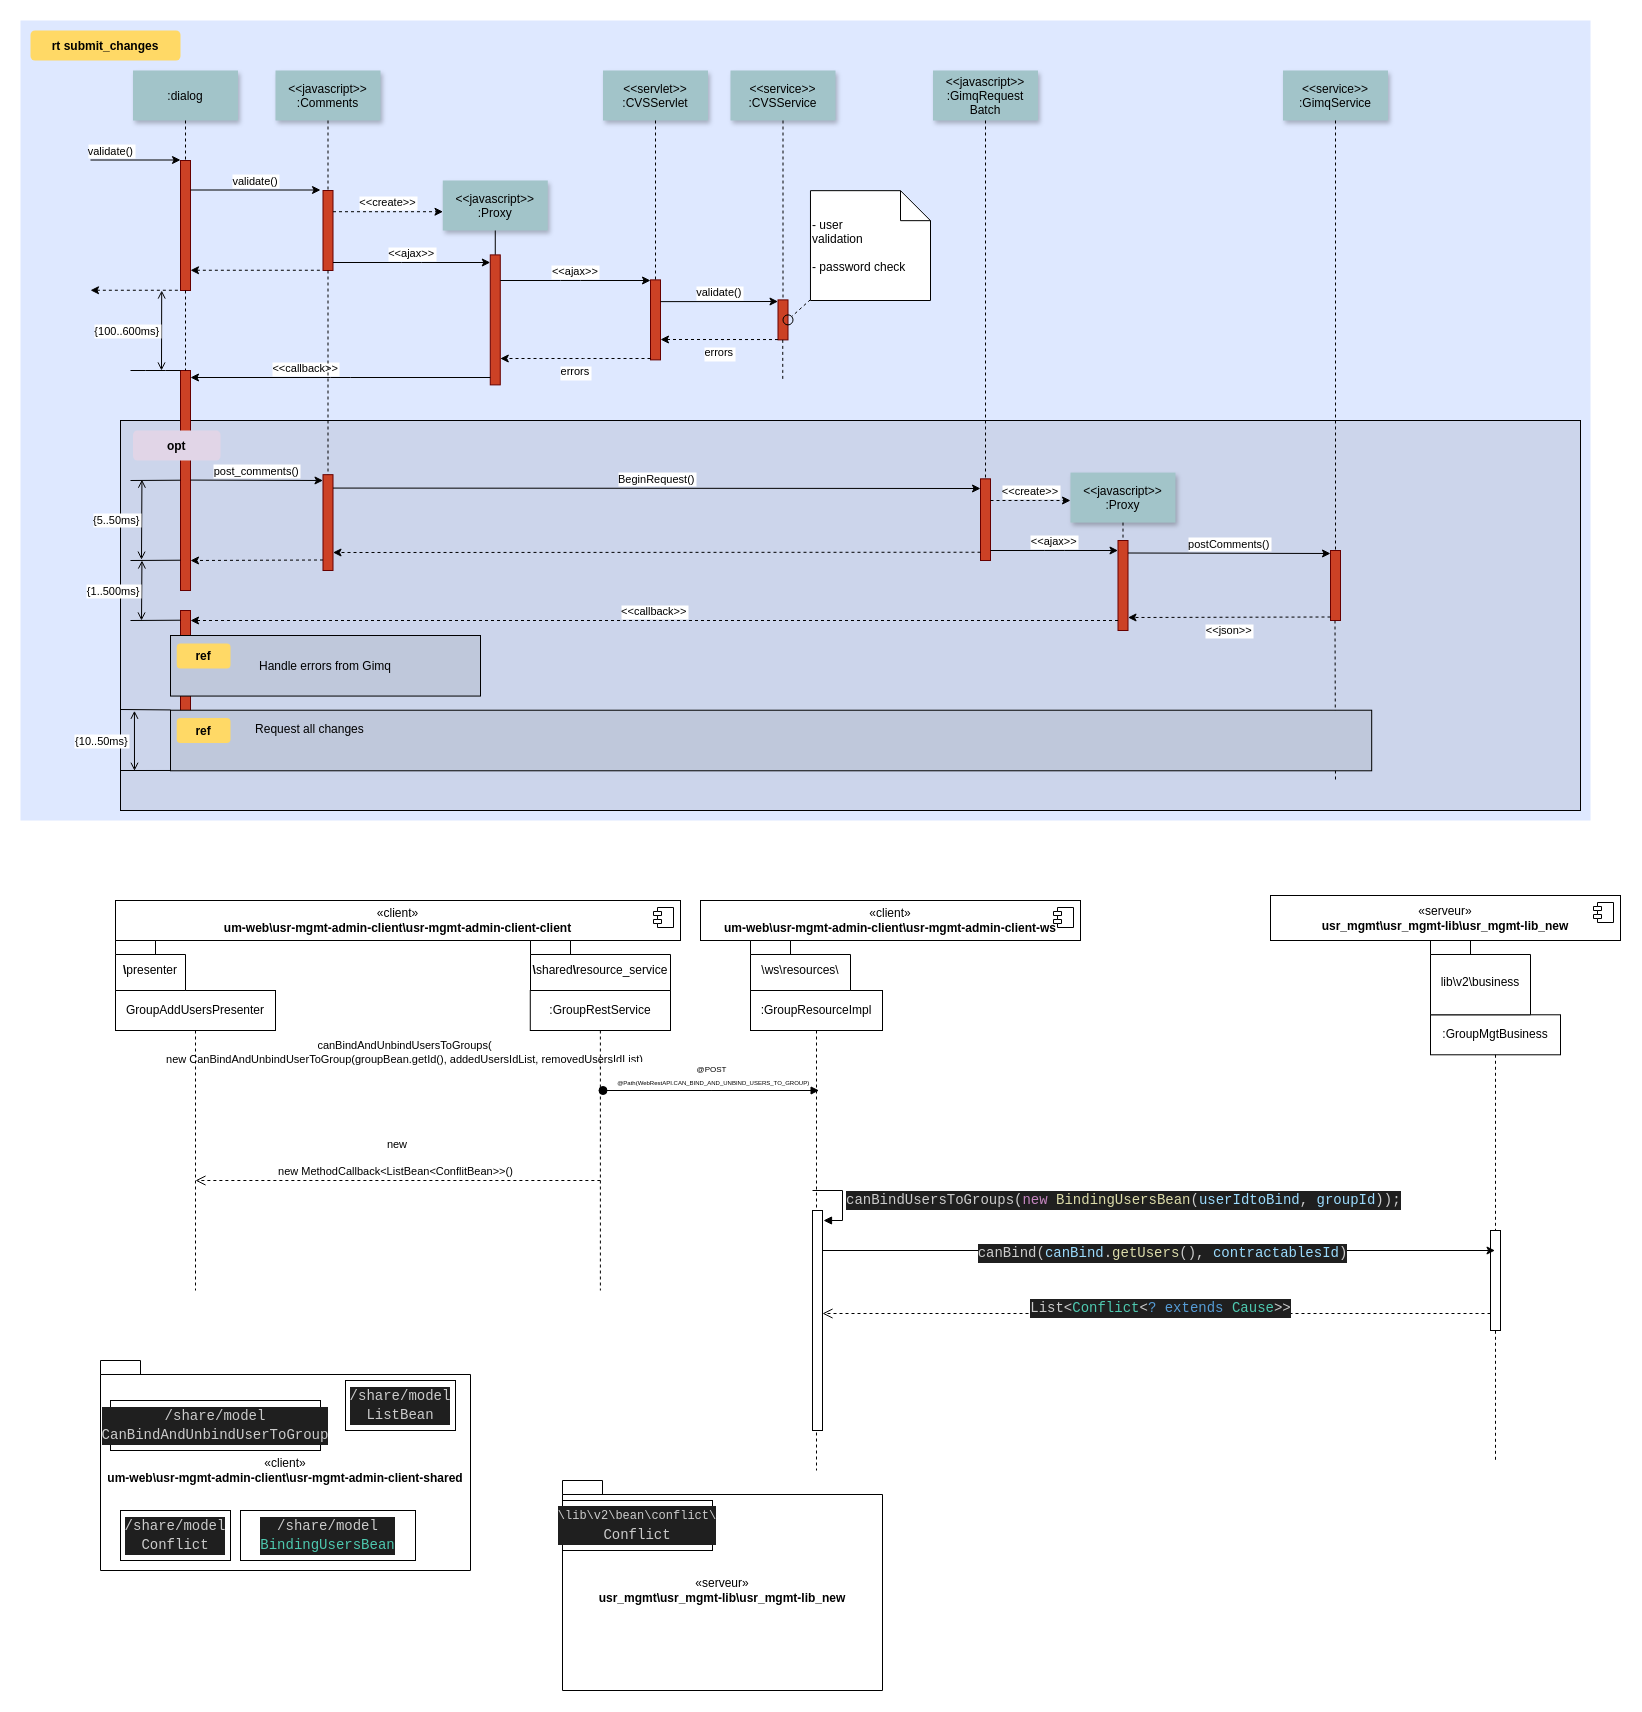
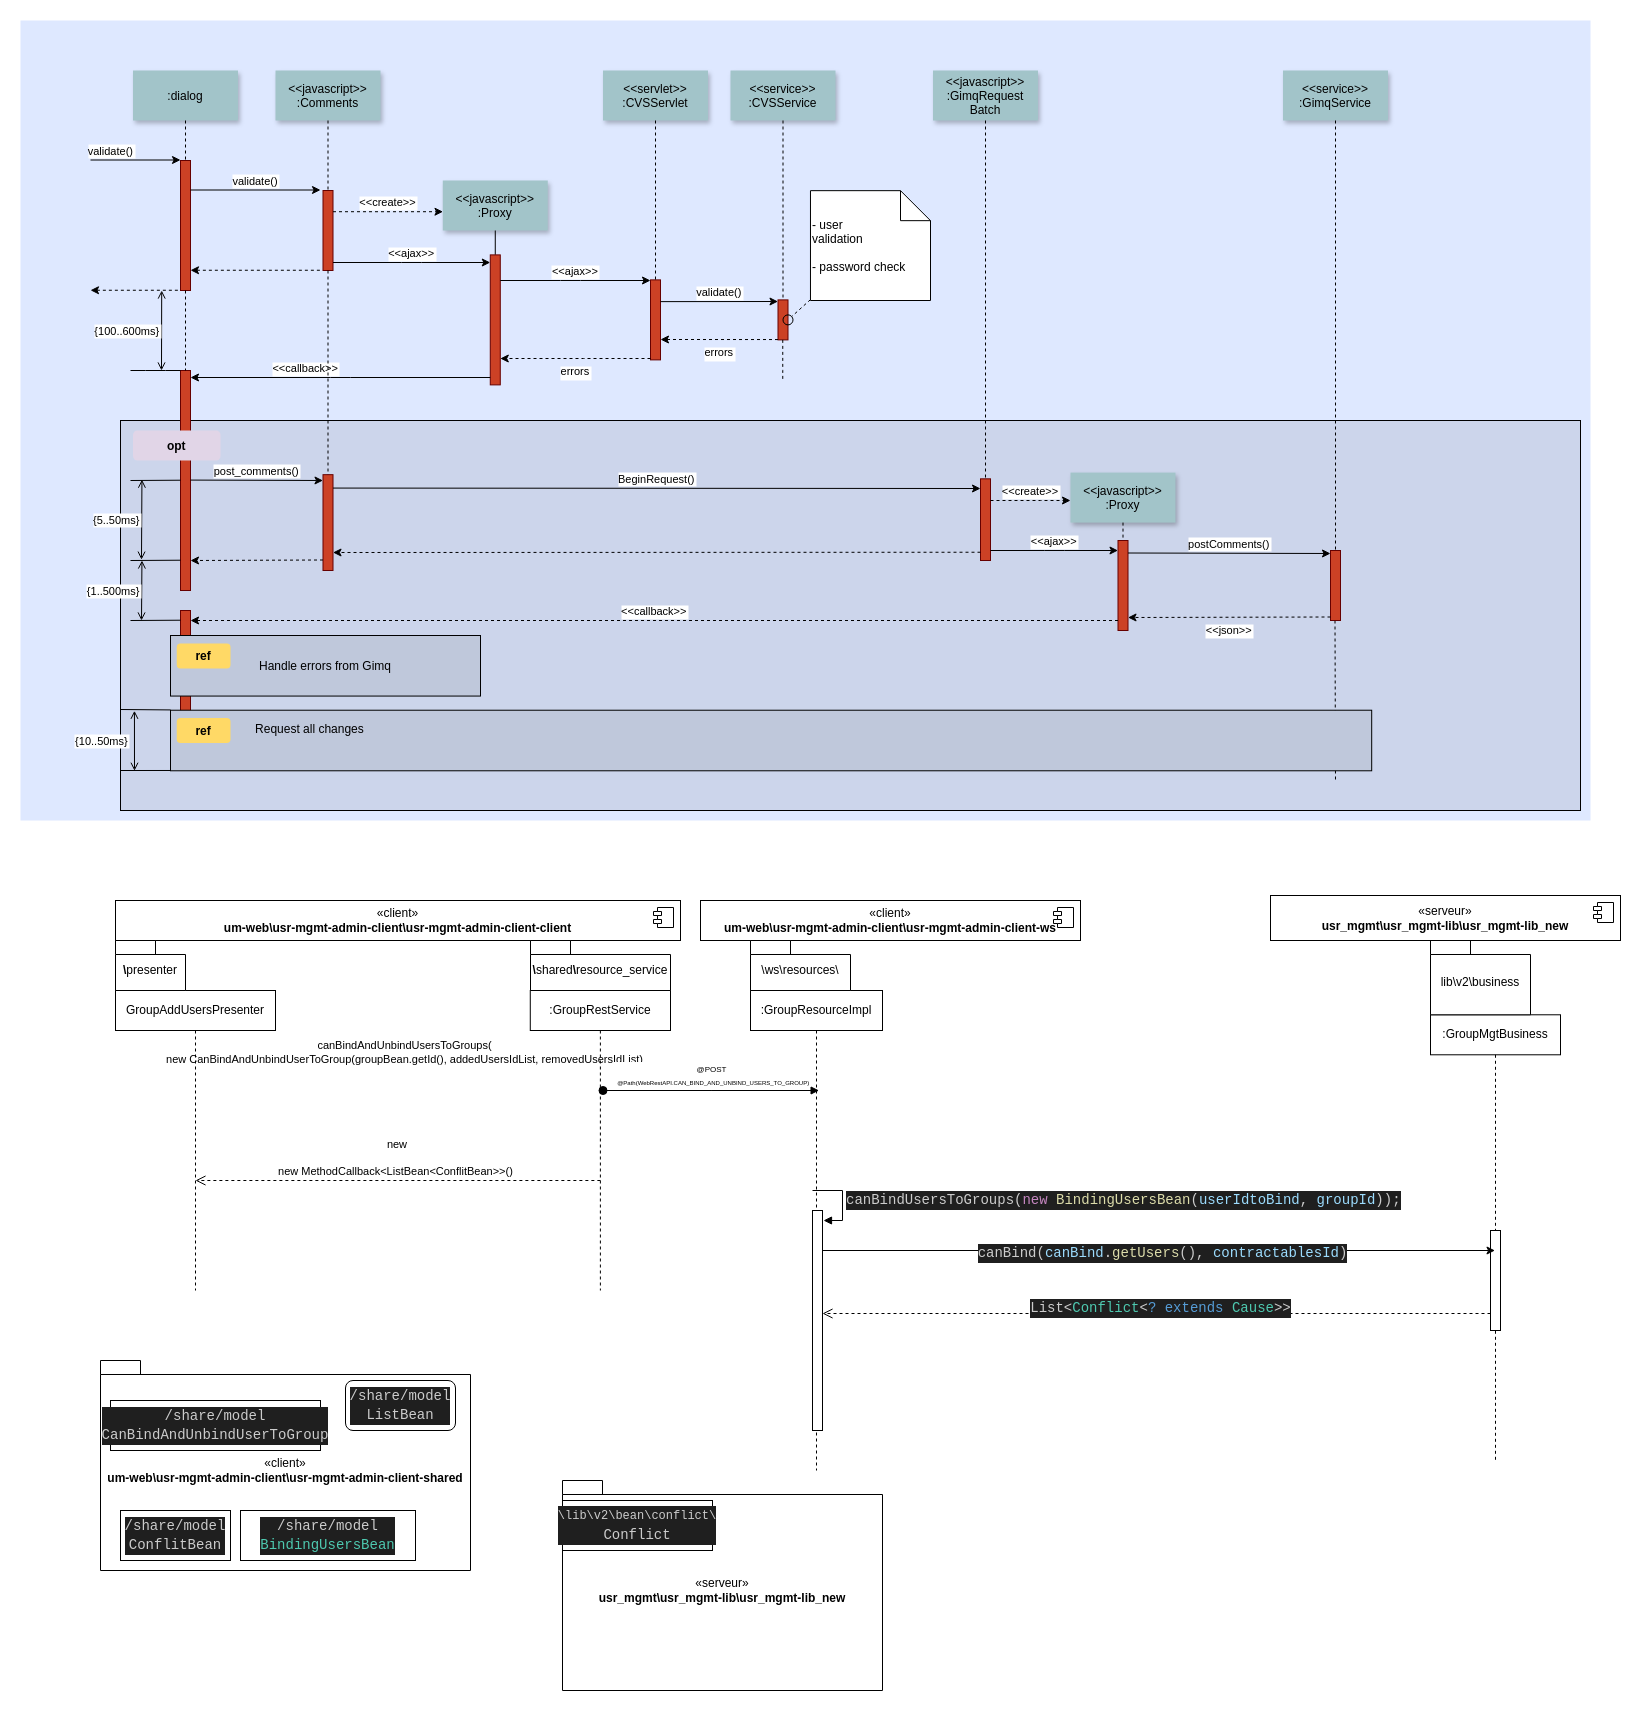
(106, 46) -> none
(401, 1406) -> (401, 1406)
(176, 1536) -> (176, 1536)
